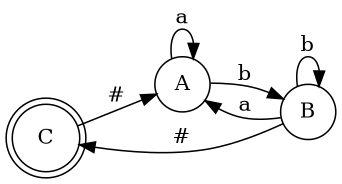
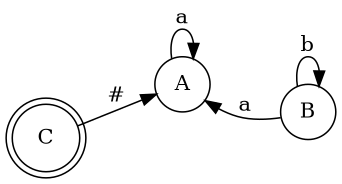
(240, 85) -> none
(191, 151) -> none
